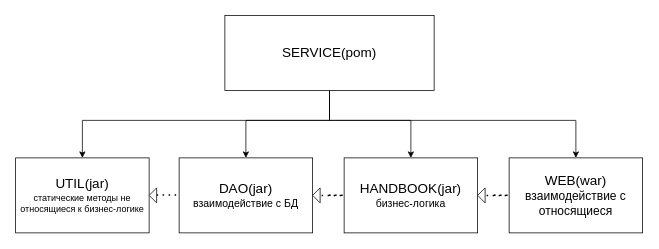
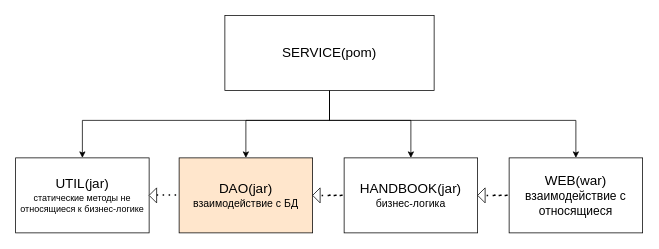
(246, 195) -> (246, 195)
